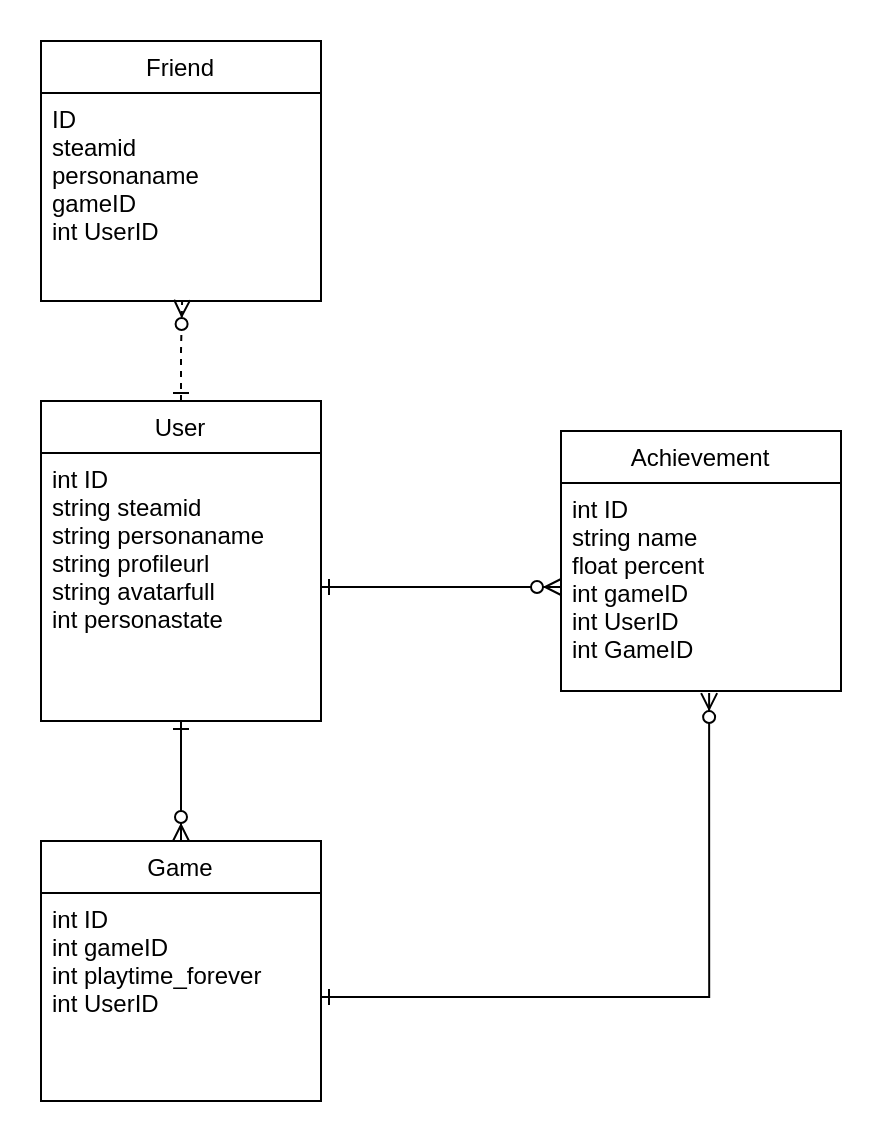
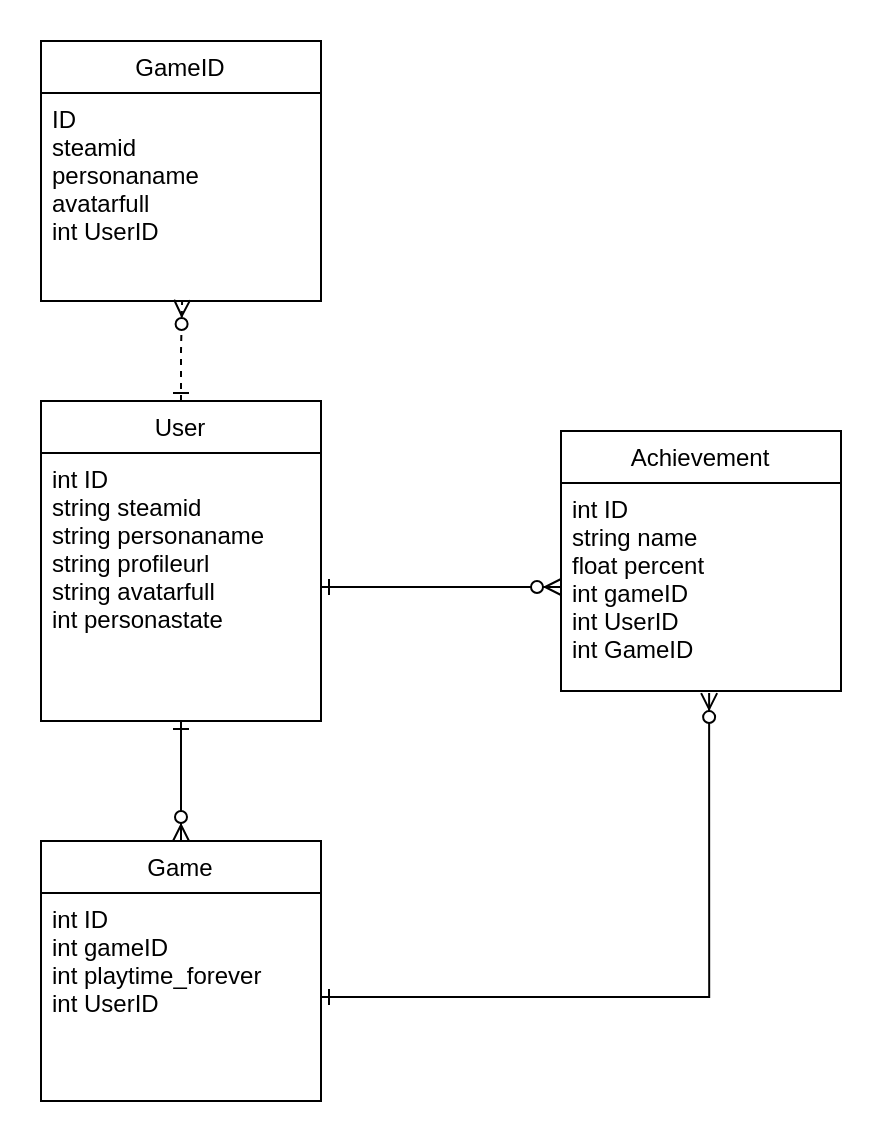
(180, 68) -> (180, 68)
(65, 120) -> (65, 120)
